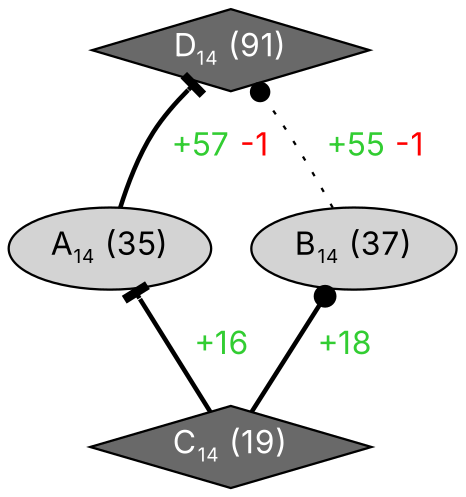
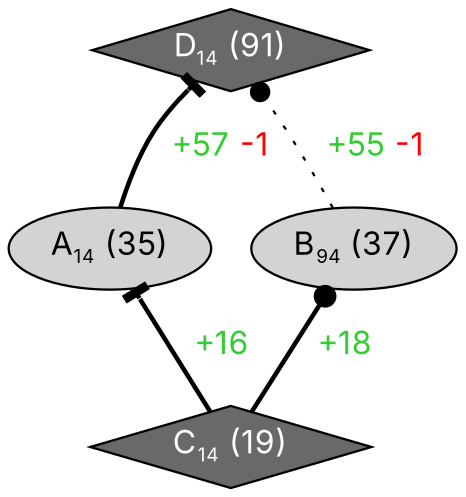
(329, 248) -> (329, 248)
